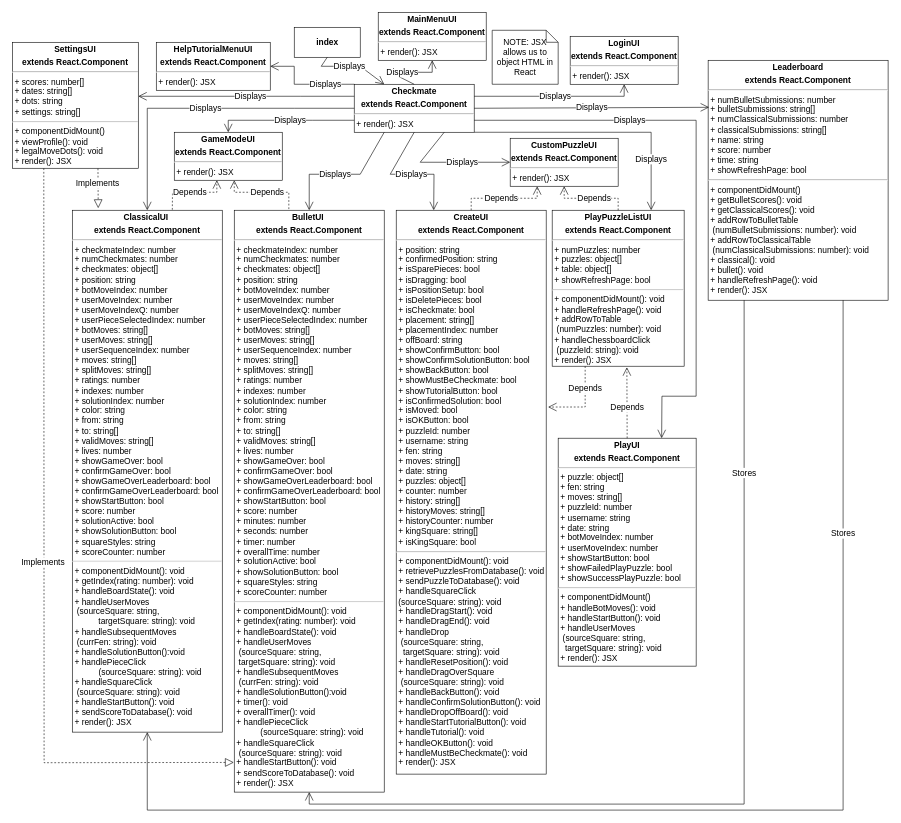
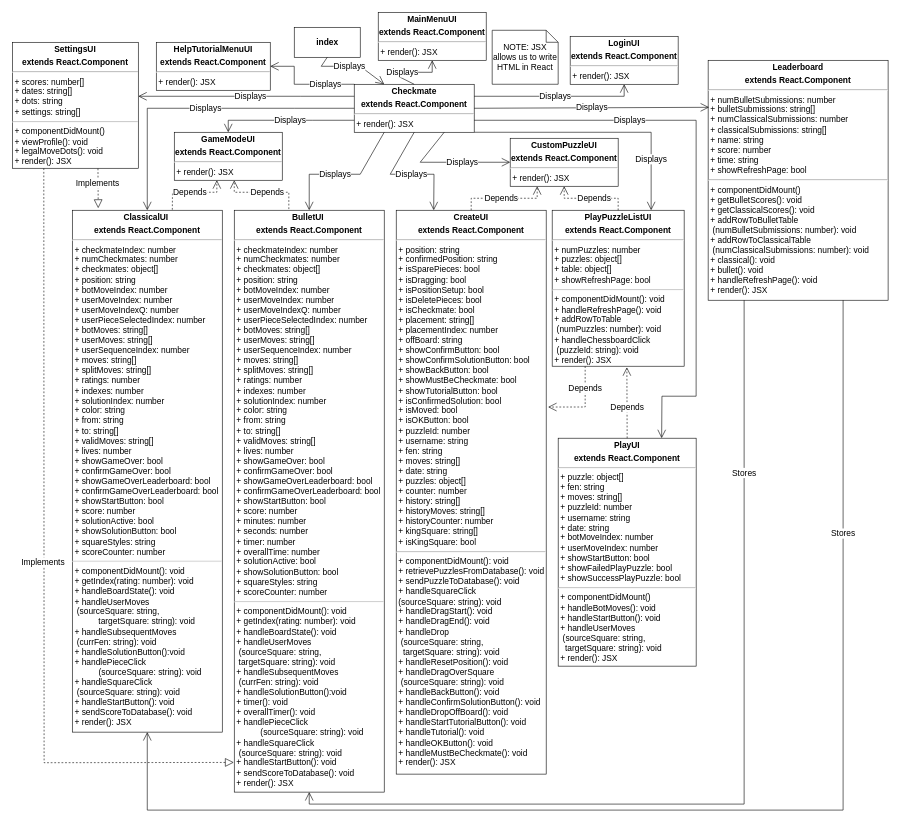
(525, 57) -> (525, 57)
